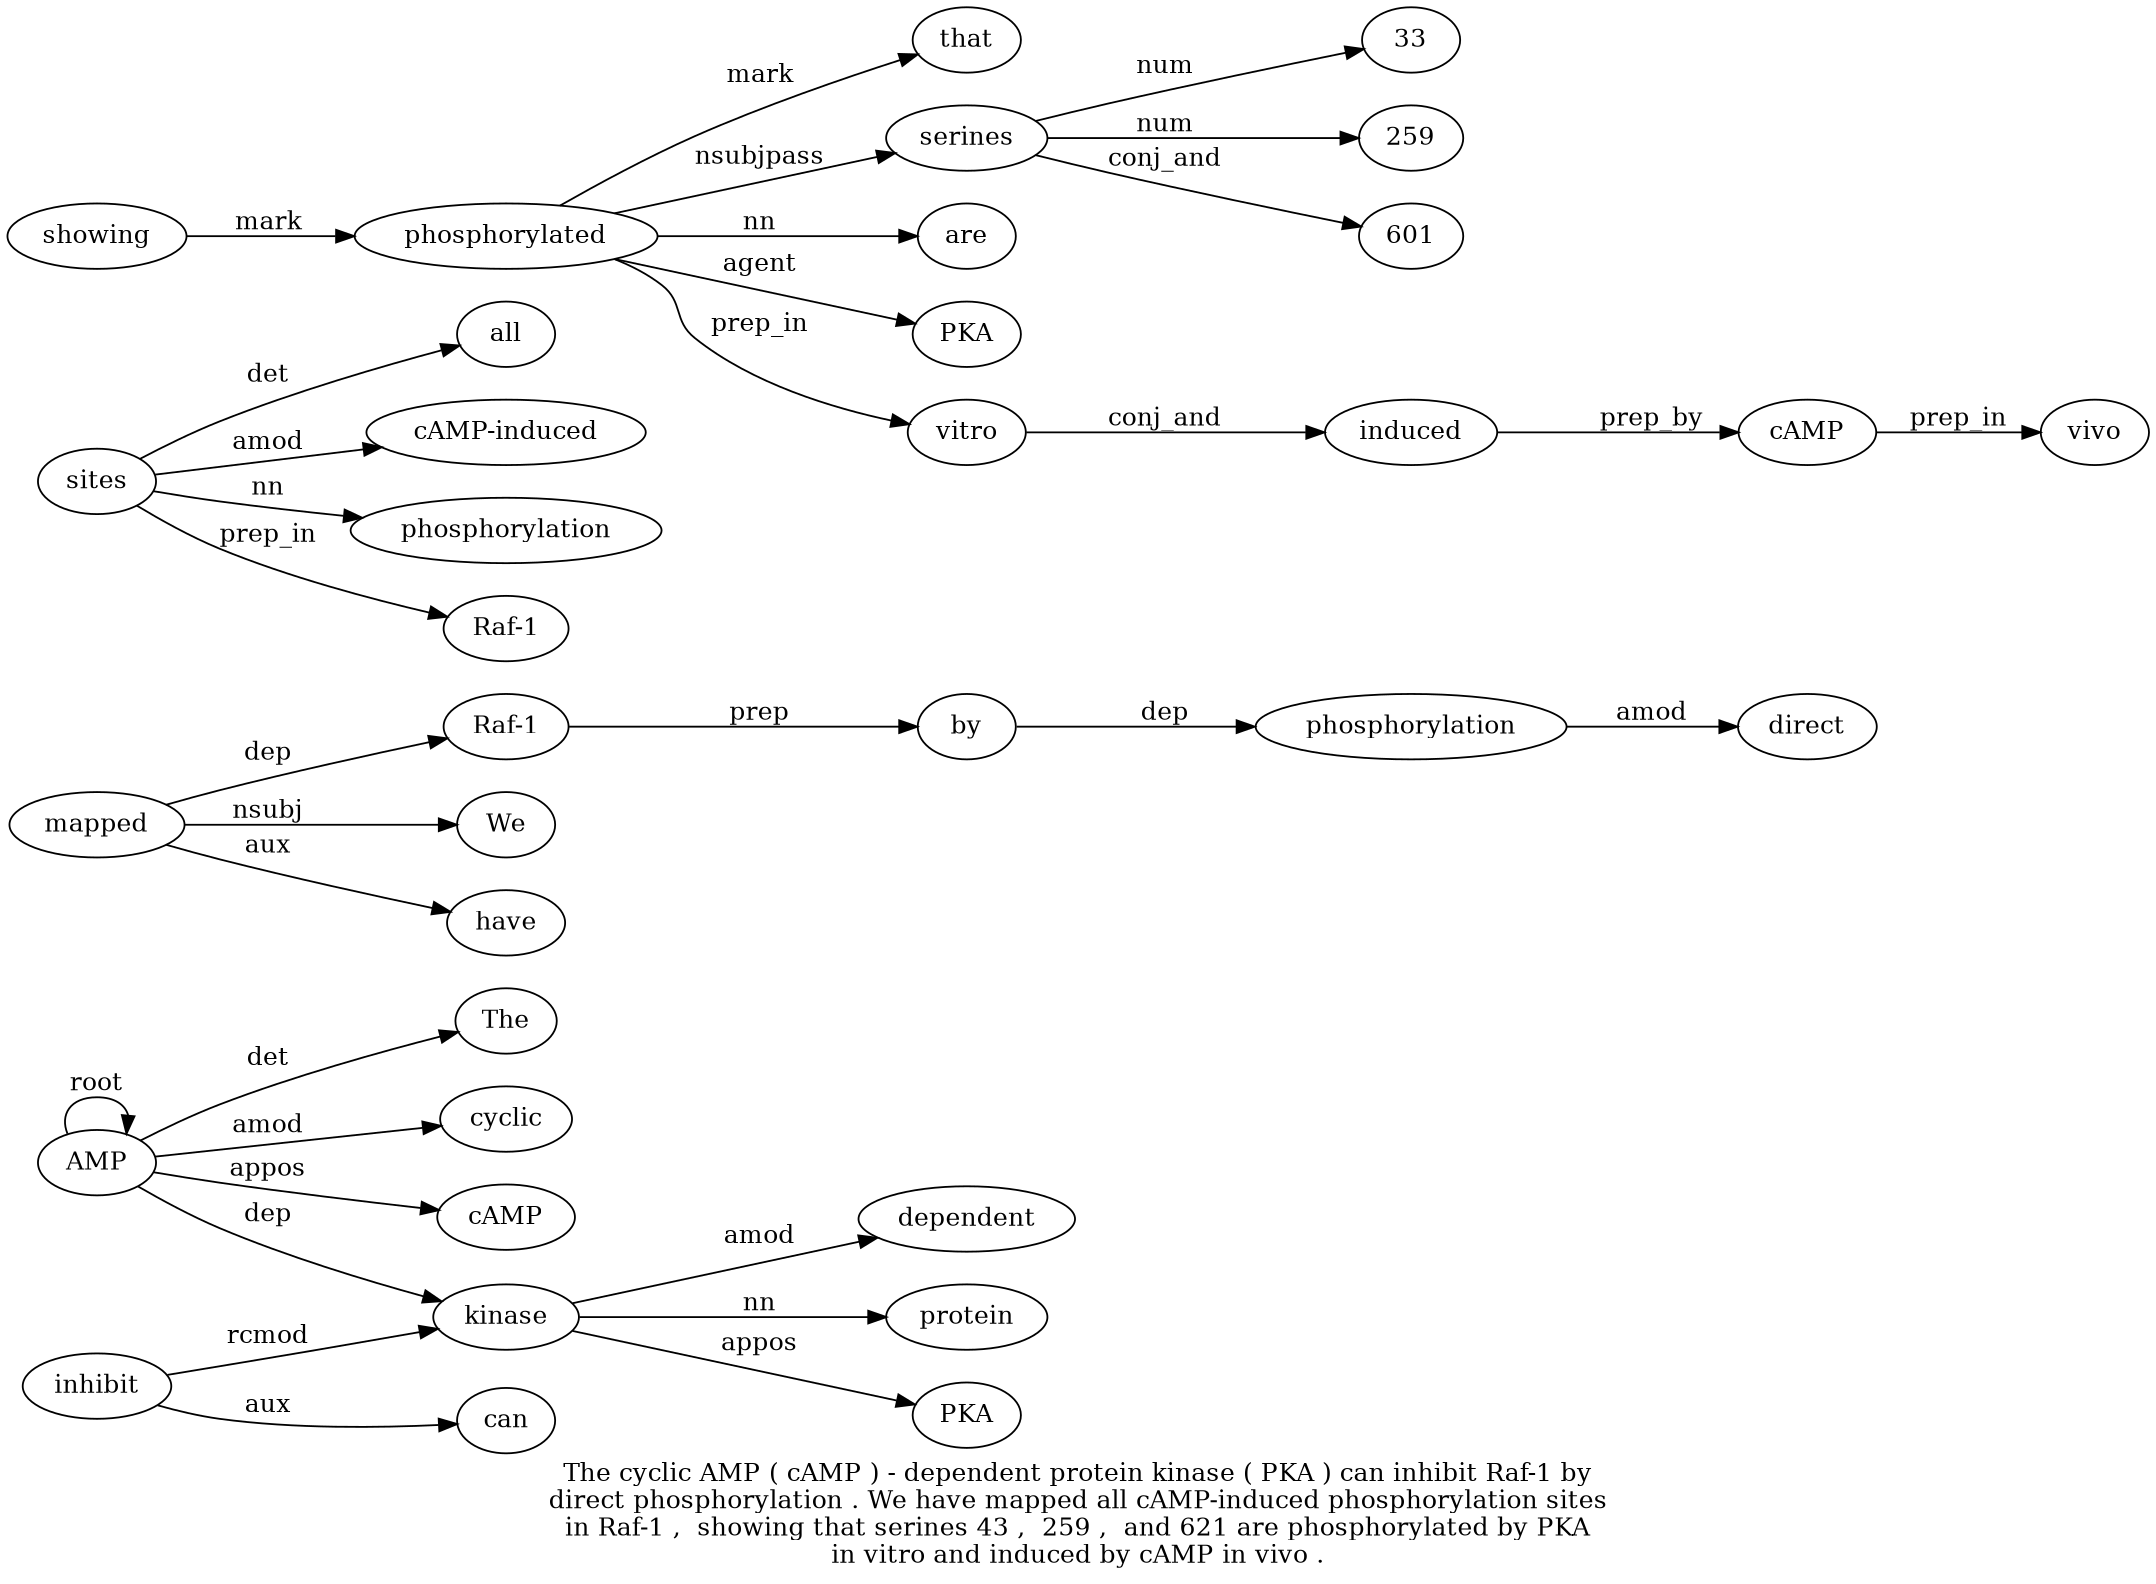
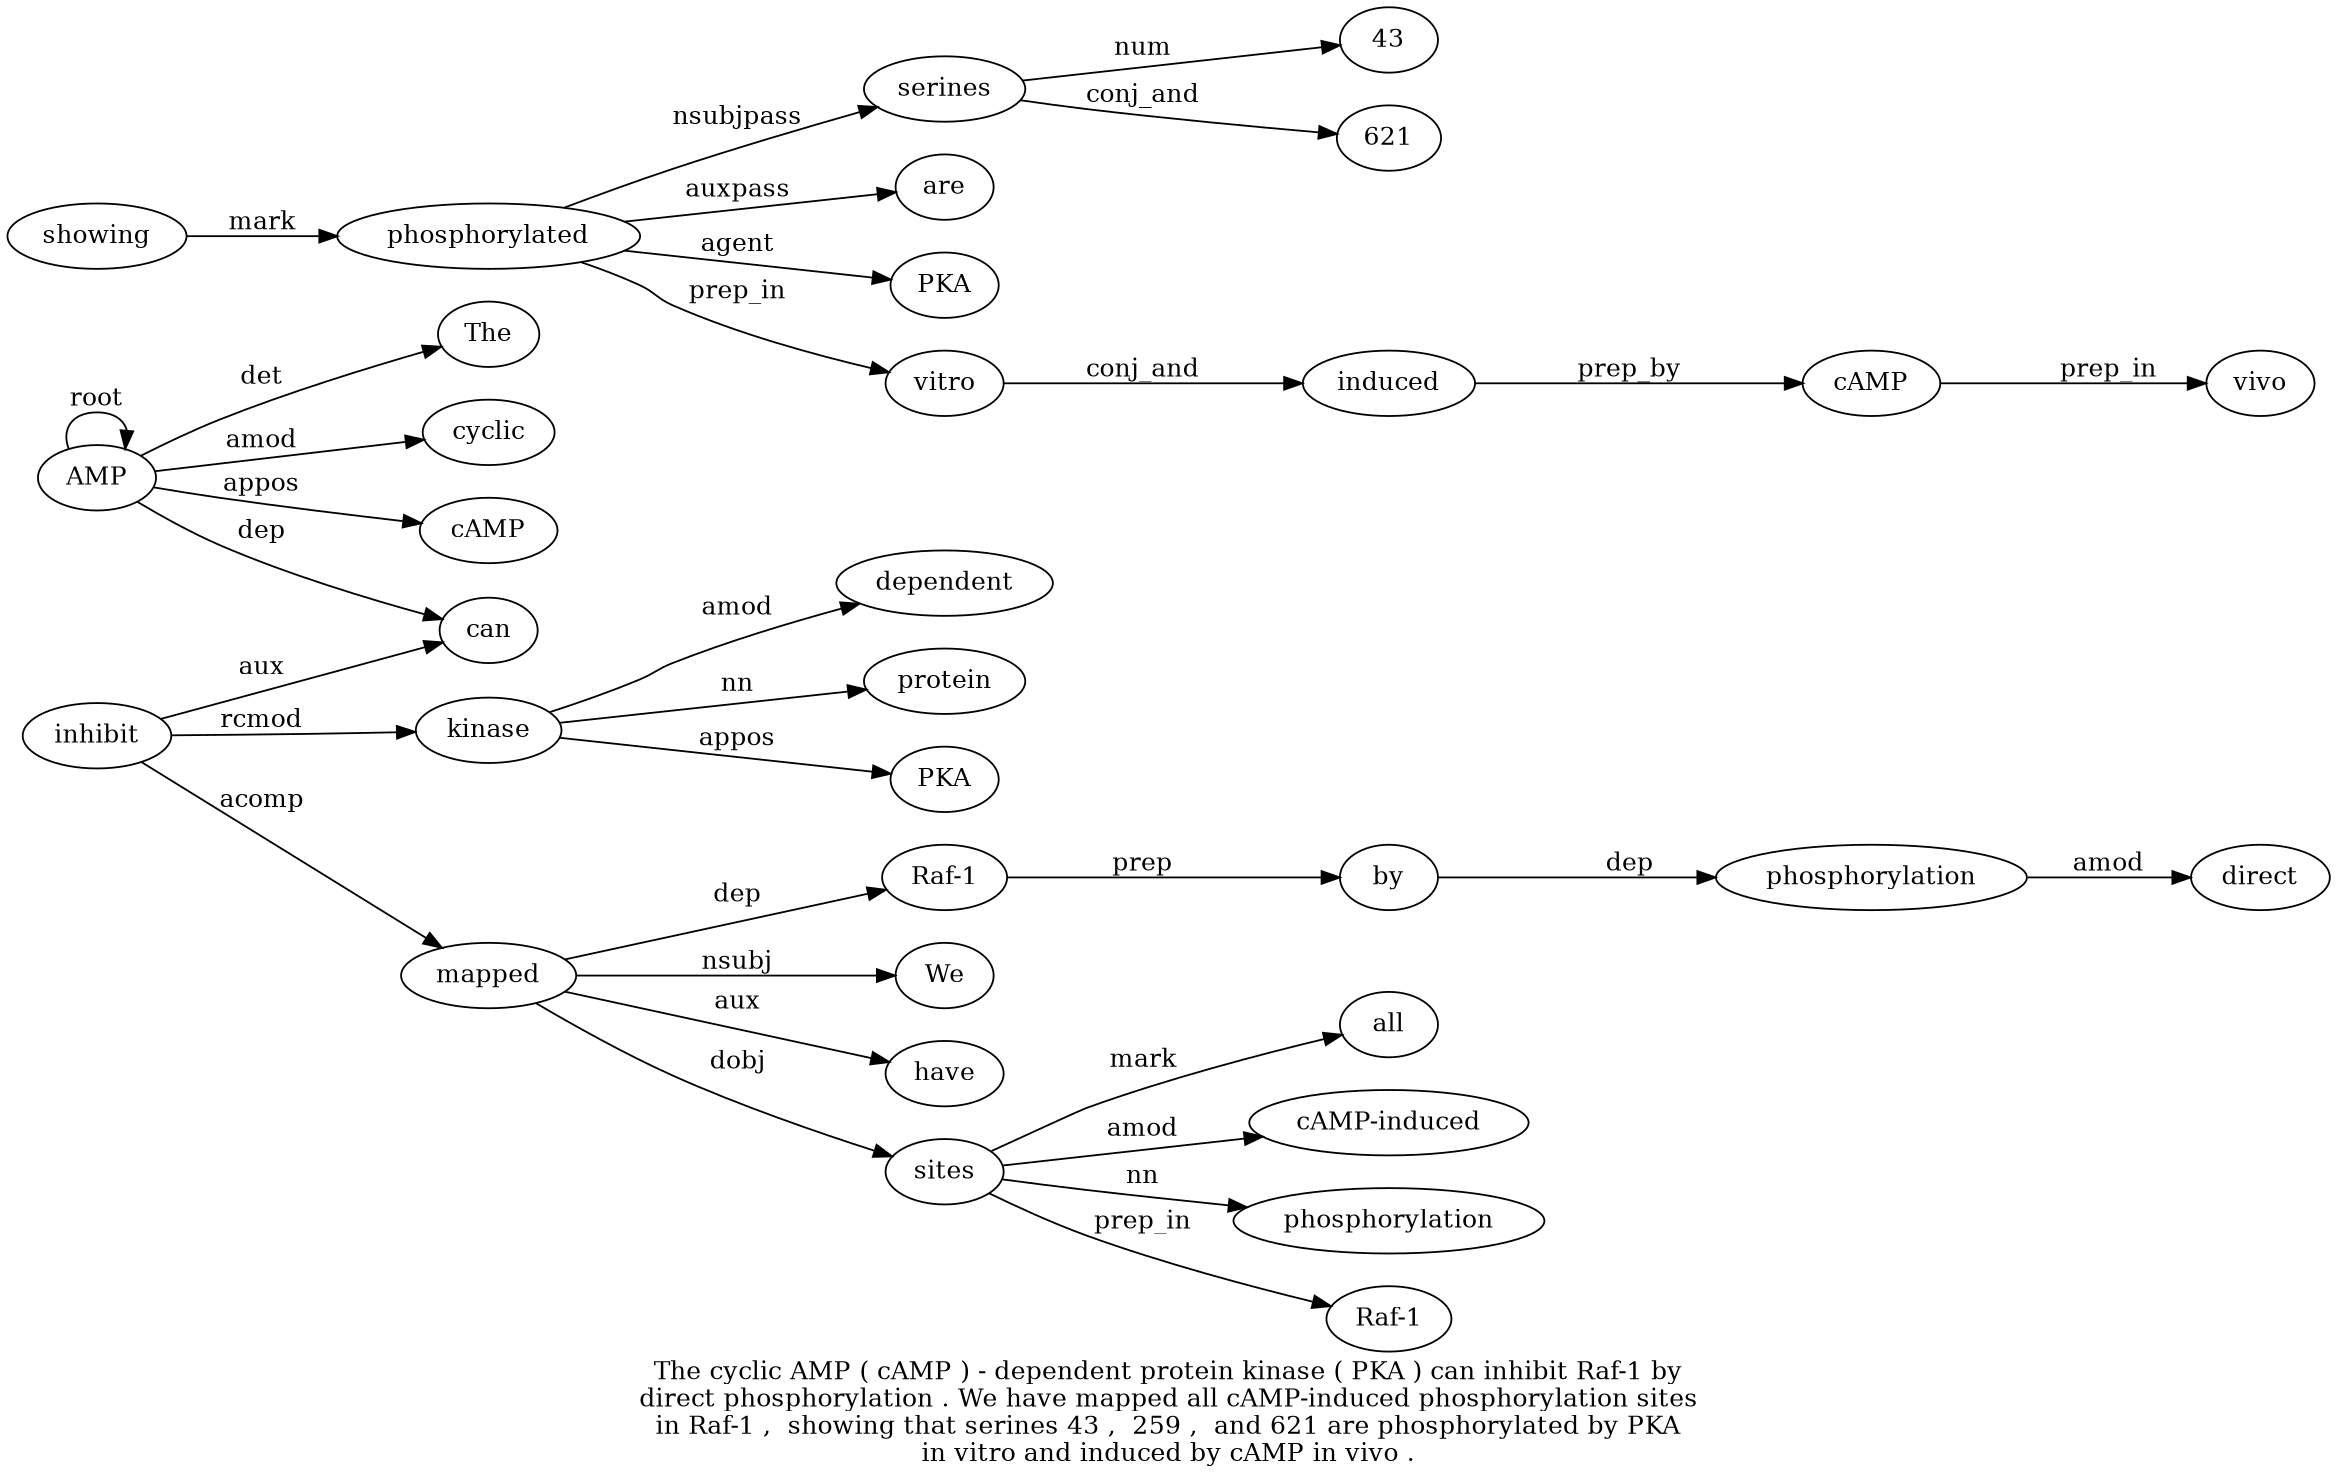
(967, 40) -> none
(1411, 40) -> (1389, 40)
(1411, 138) -> none
(760, 223) -> (738, 190)
(1411, 236) -> (1389, 138)
(268, 375) -> (1143, 1060)
none -> (284, 850)
none -> (700, 1088)
(277, 1250) -> (277, 568)
